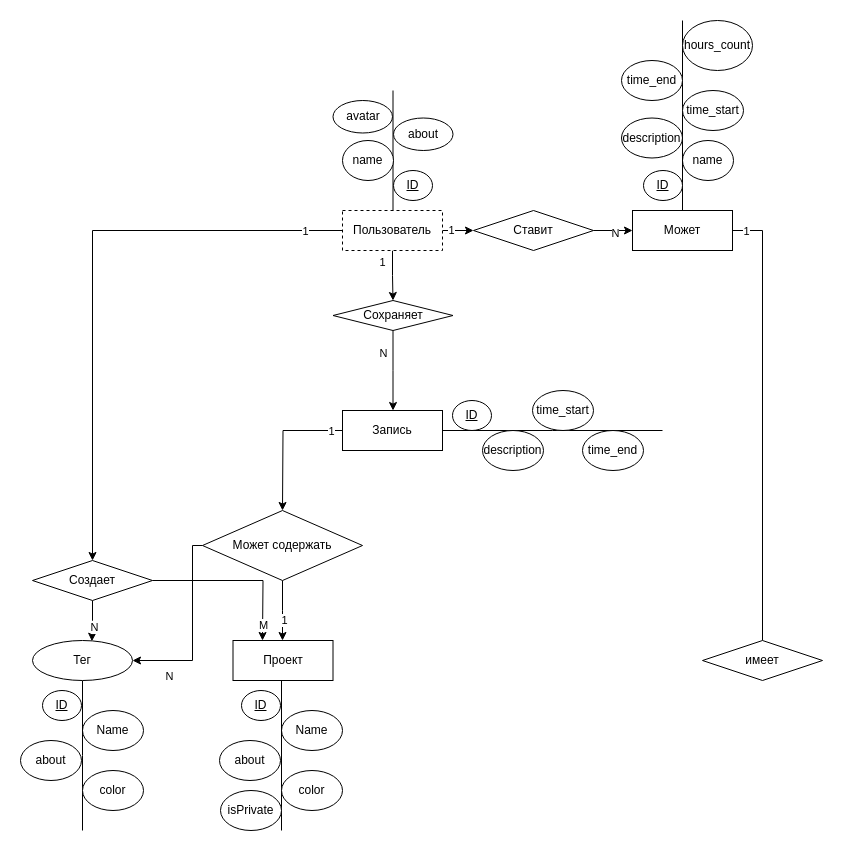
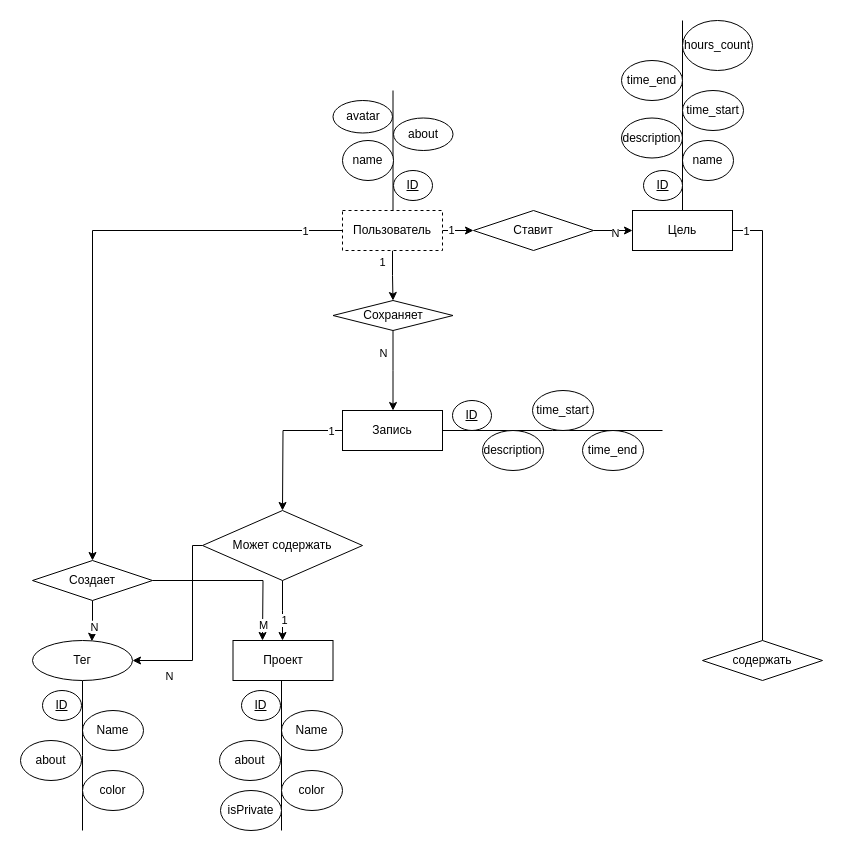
(683, 231) -> (683, 231)
(763, 661) -> (763, 661)
